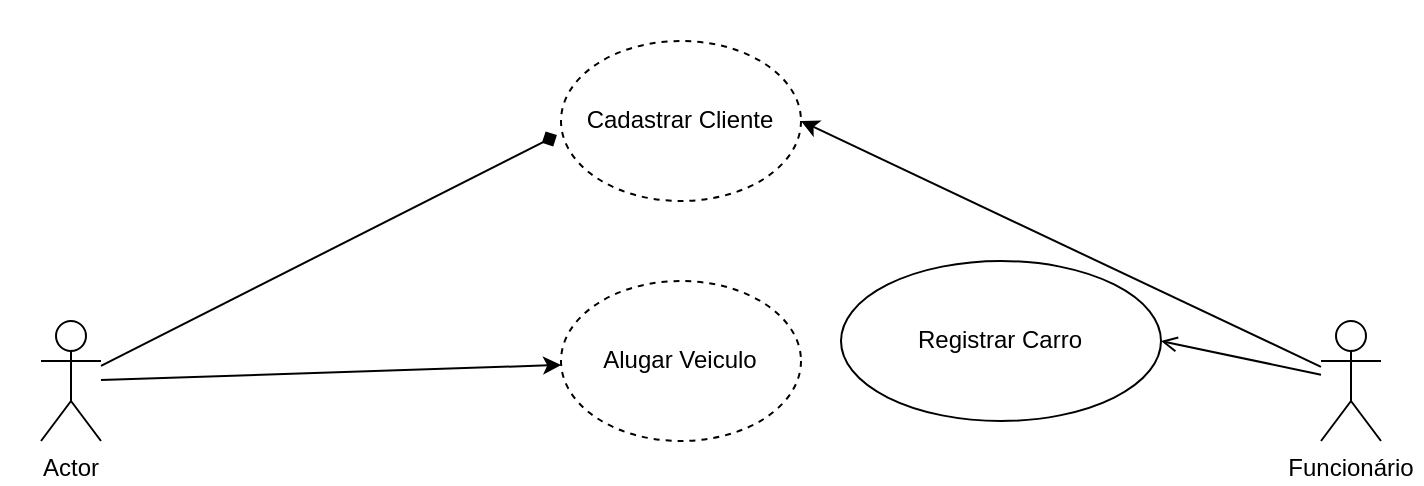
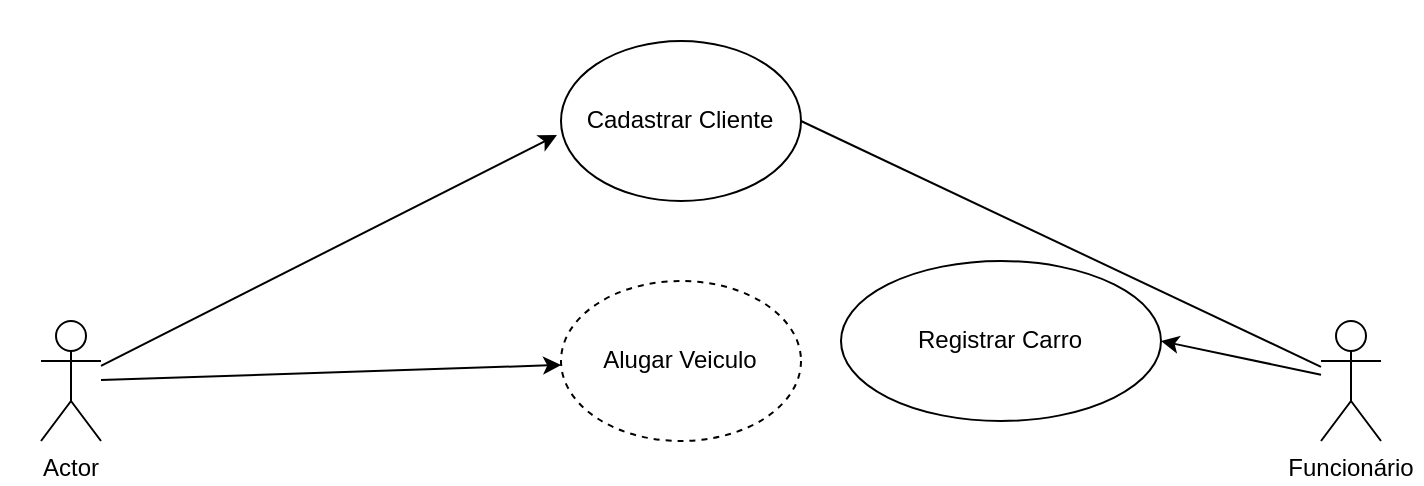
(681, 121) -> (681, 121)
(814, 127) -> (808, 124)
(543, 142) -> (543, 142)
(1172, 343) -> (1175, 344)
